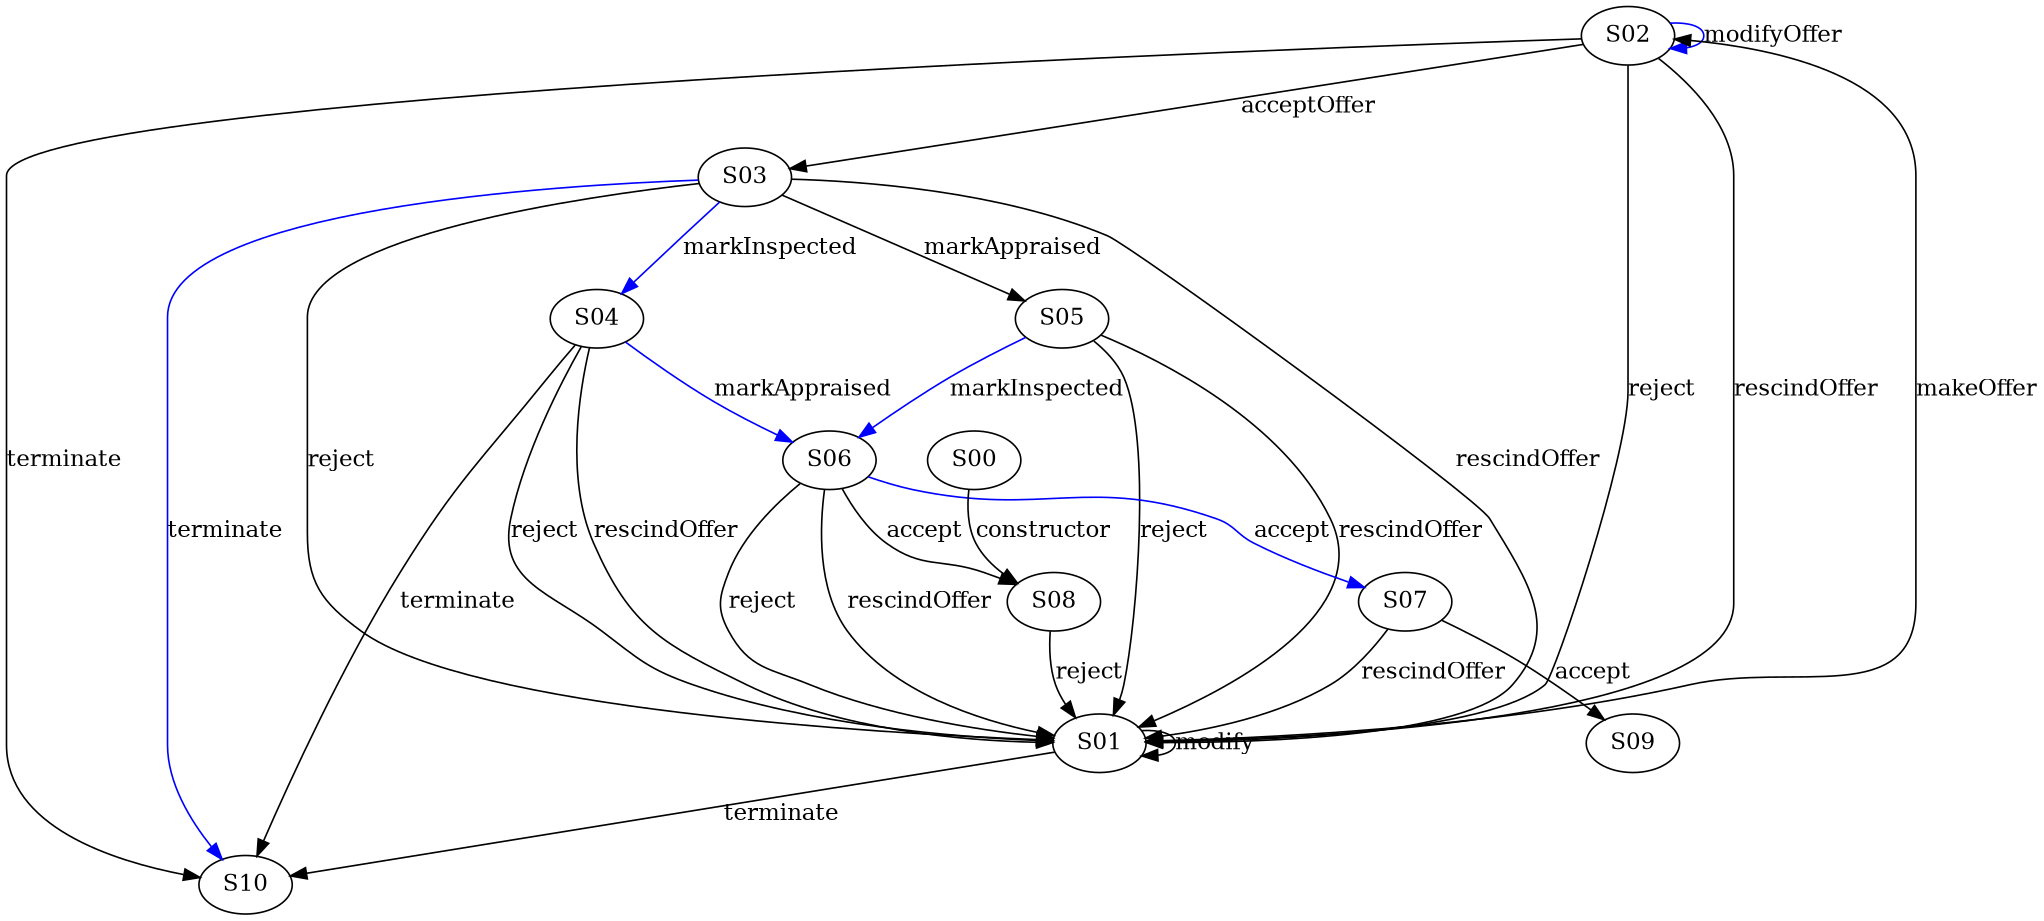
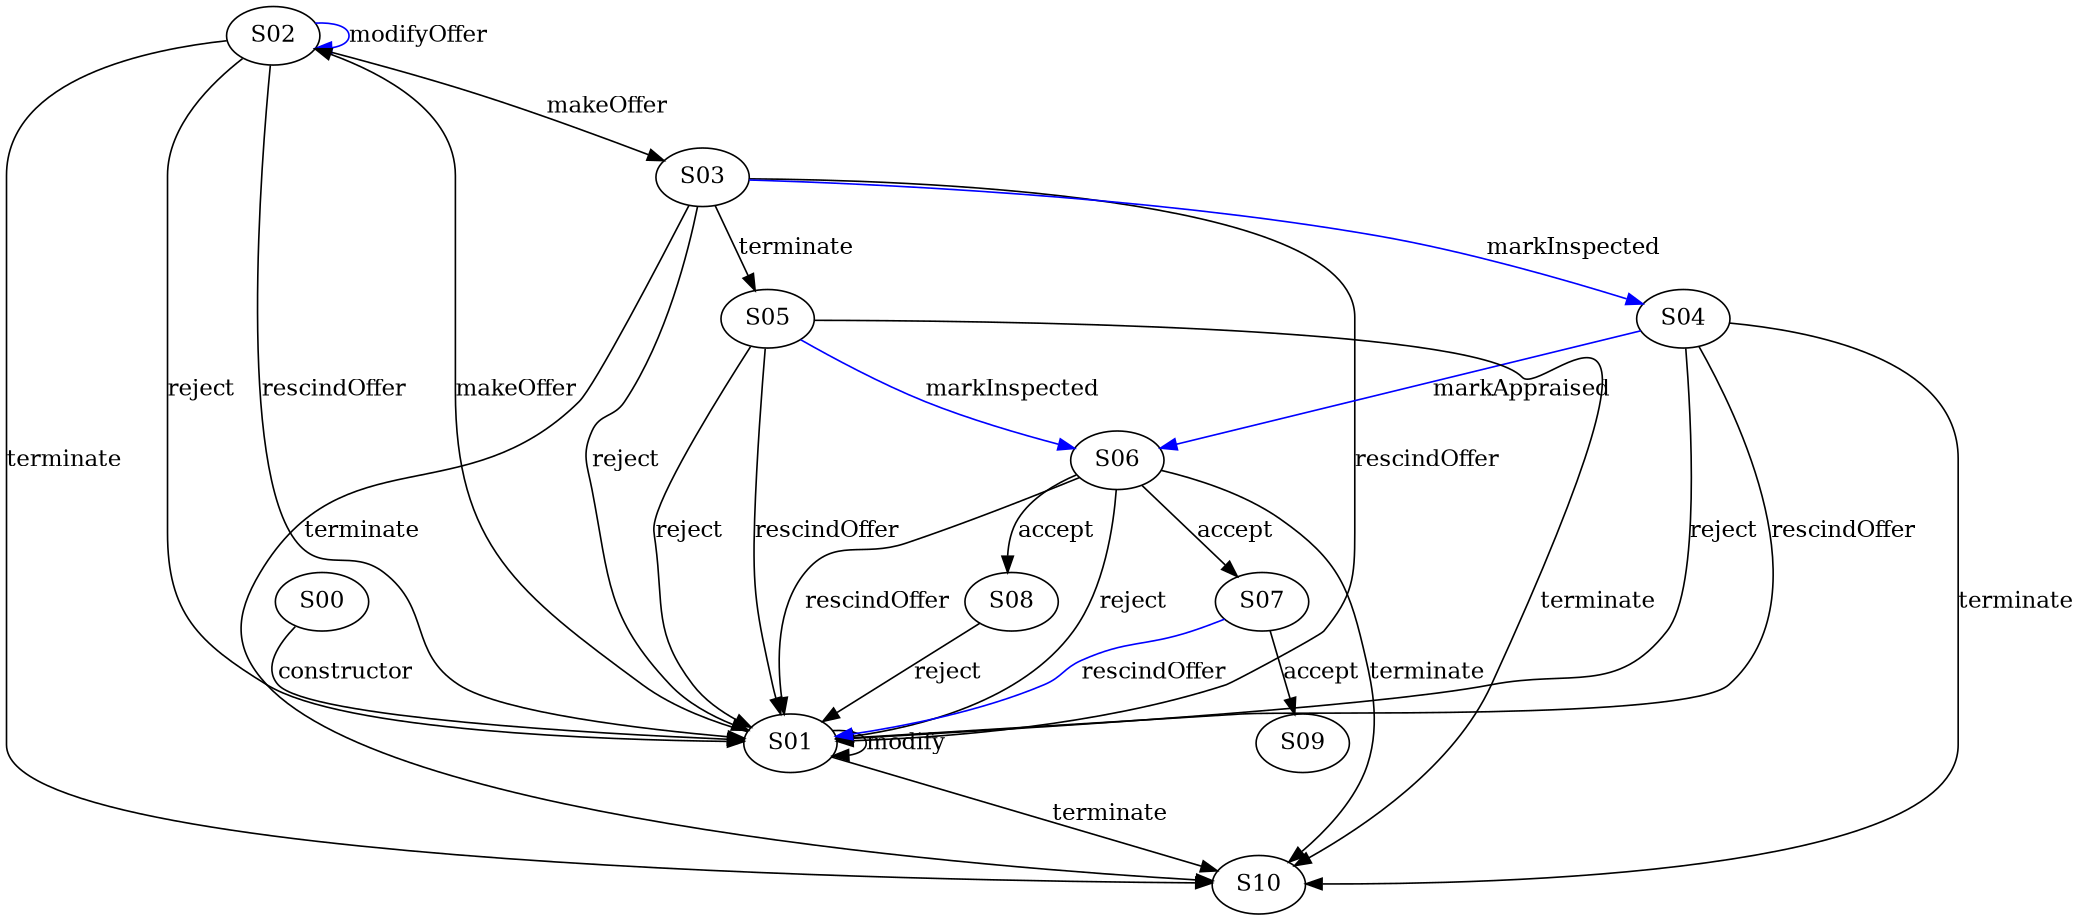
(1308, 107) -> (607, 107)
(1012, 248) -> (796, 248)
(174, 304) -> (370, 745)
none -> (1474, 358)
(1116, 498) -> (1184, 525)
(973, 537) -> (467, 722)
none -> (1356, 619)
(1287, 706) -> (1042, 686)
